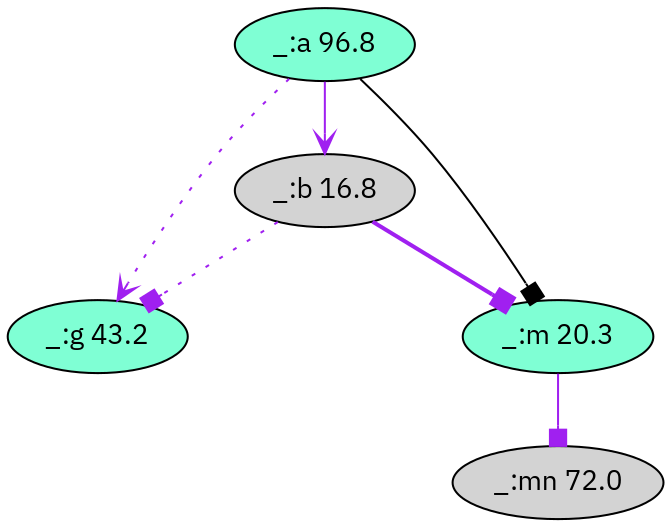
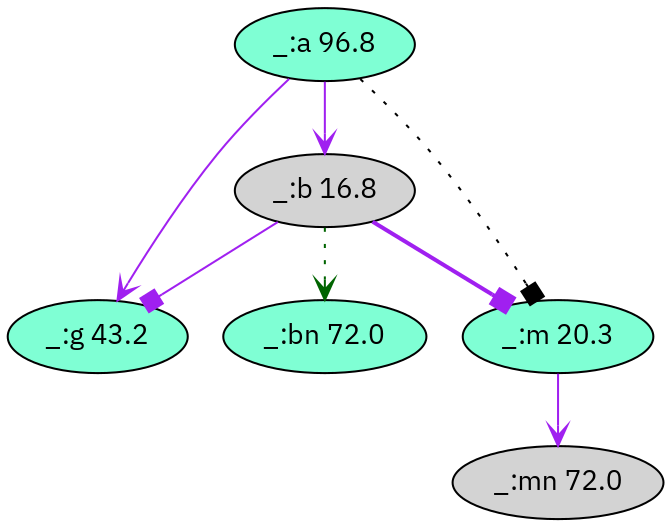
(201, 175) -> (201, 175)
(450, 176) -> (450, 176)
(220, 258) -> (220, 258)
none -> (325, 337)
(558, 400) -> (558, 400)
